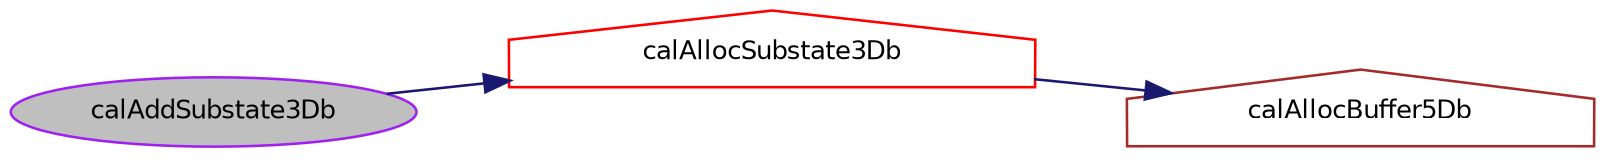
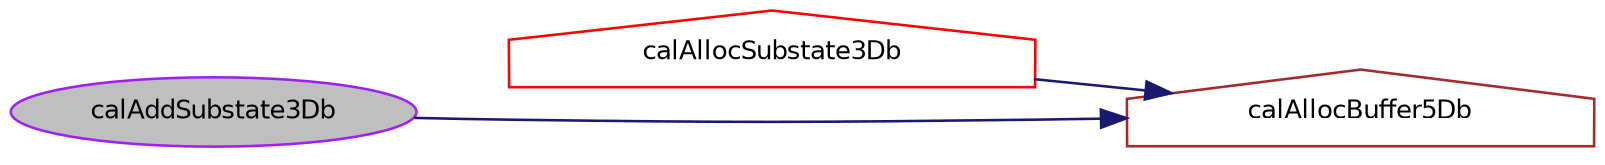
(436, 89) -> (757, 122)
